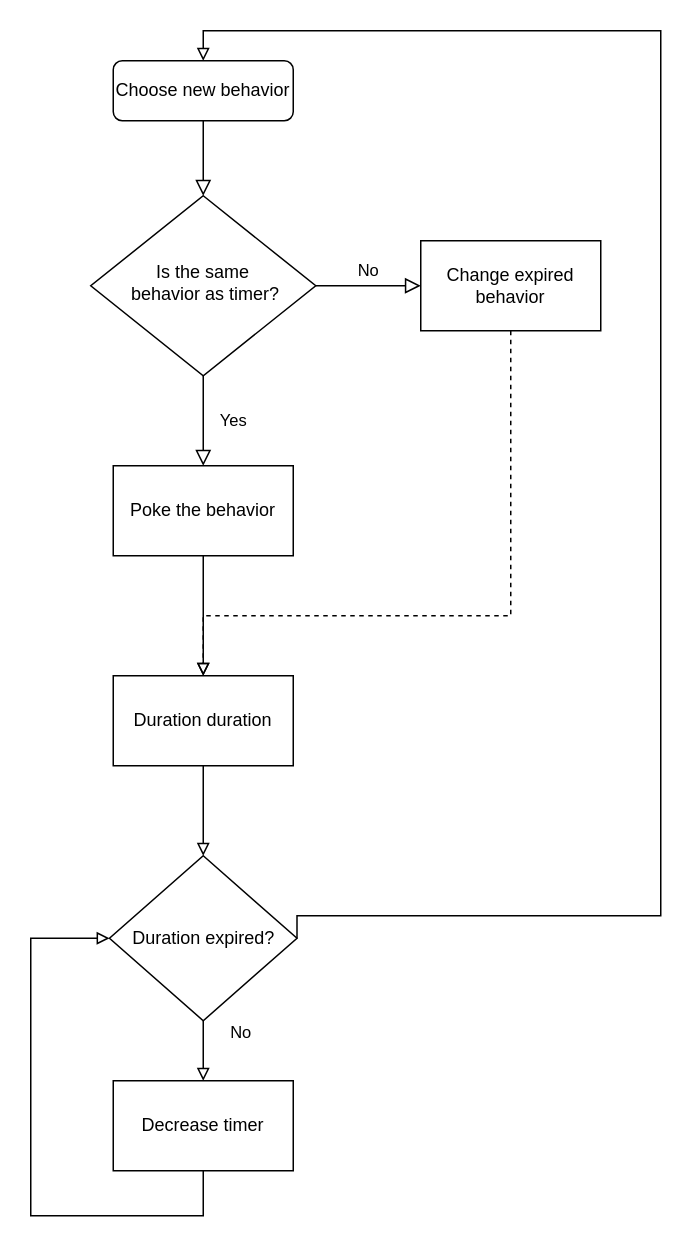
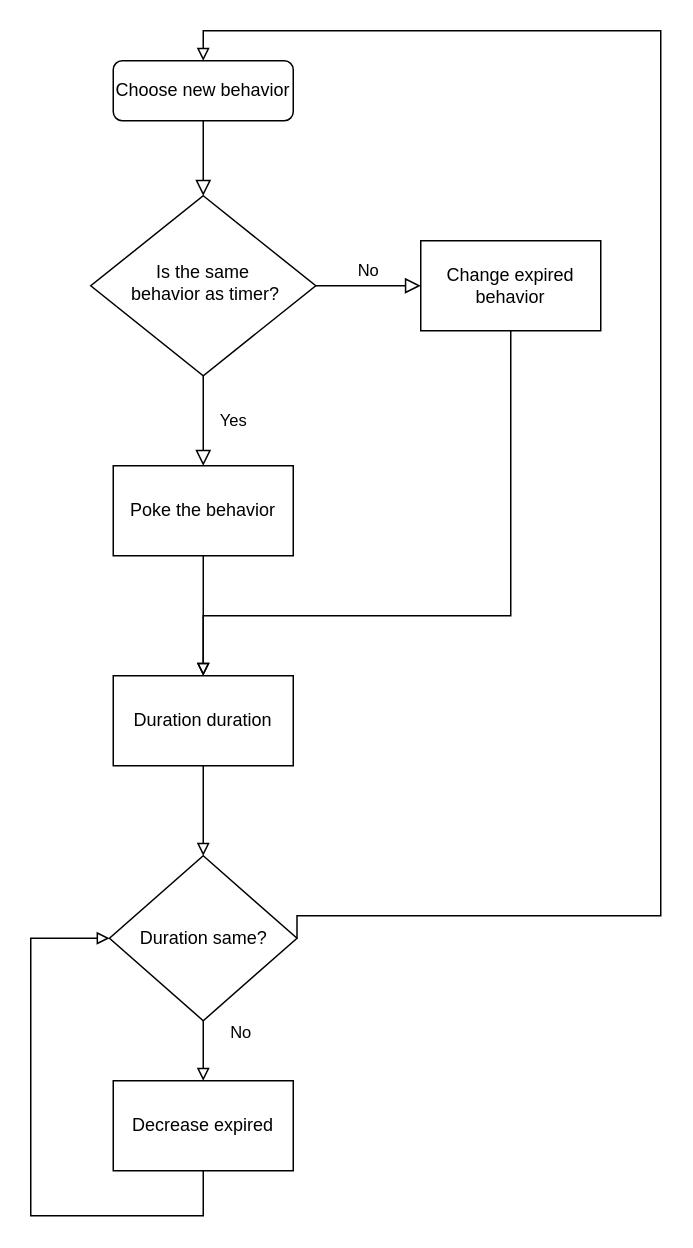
(501, 616) -> (501, 616)
(204, 938) -> (204, 938)
(203, 1126) -> (203, 1126)
